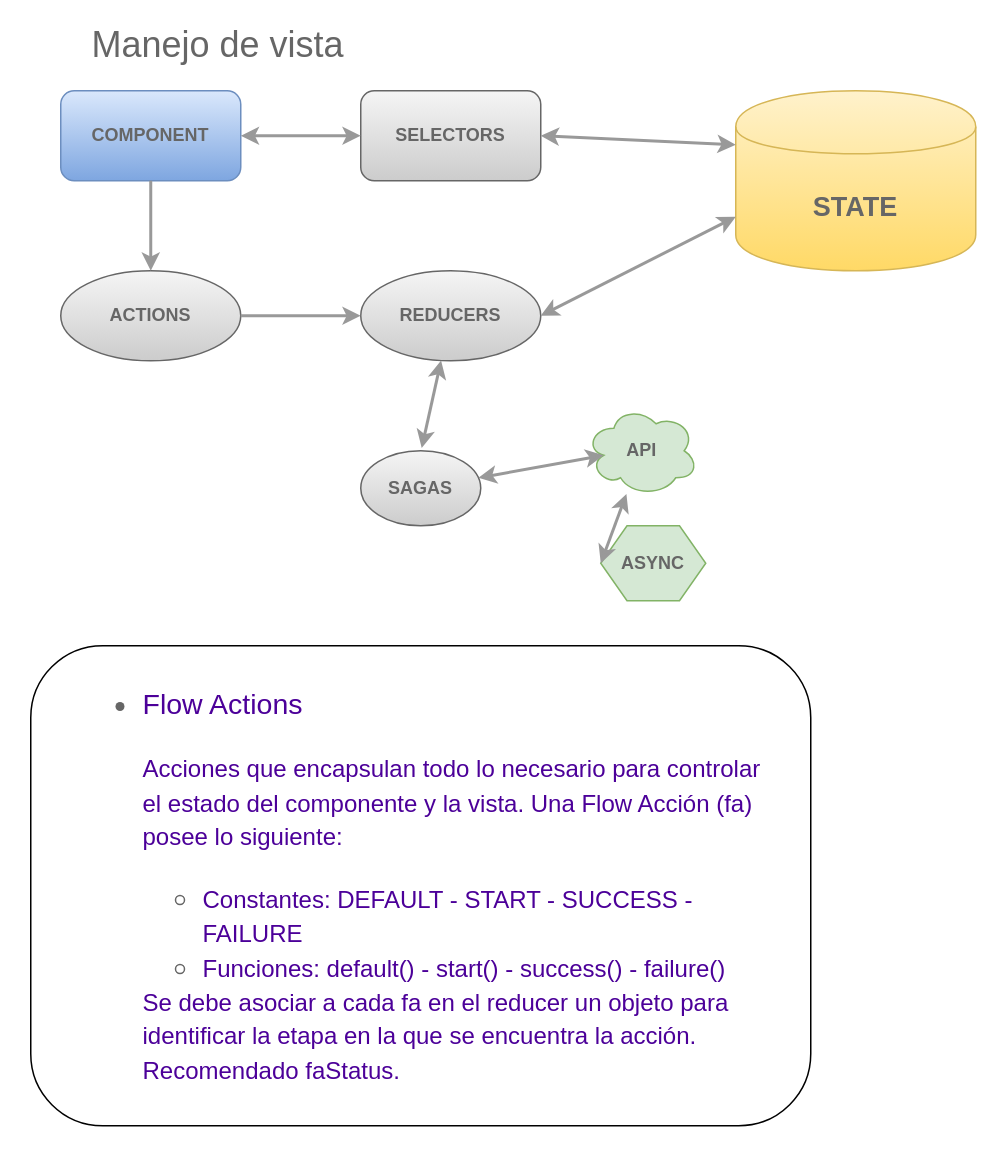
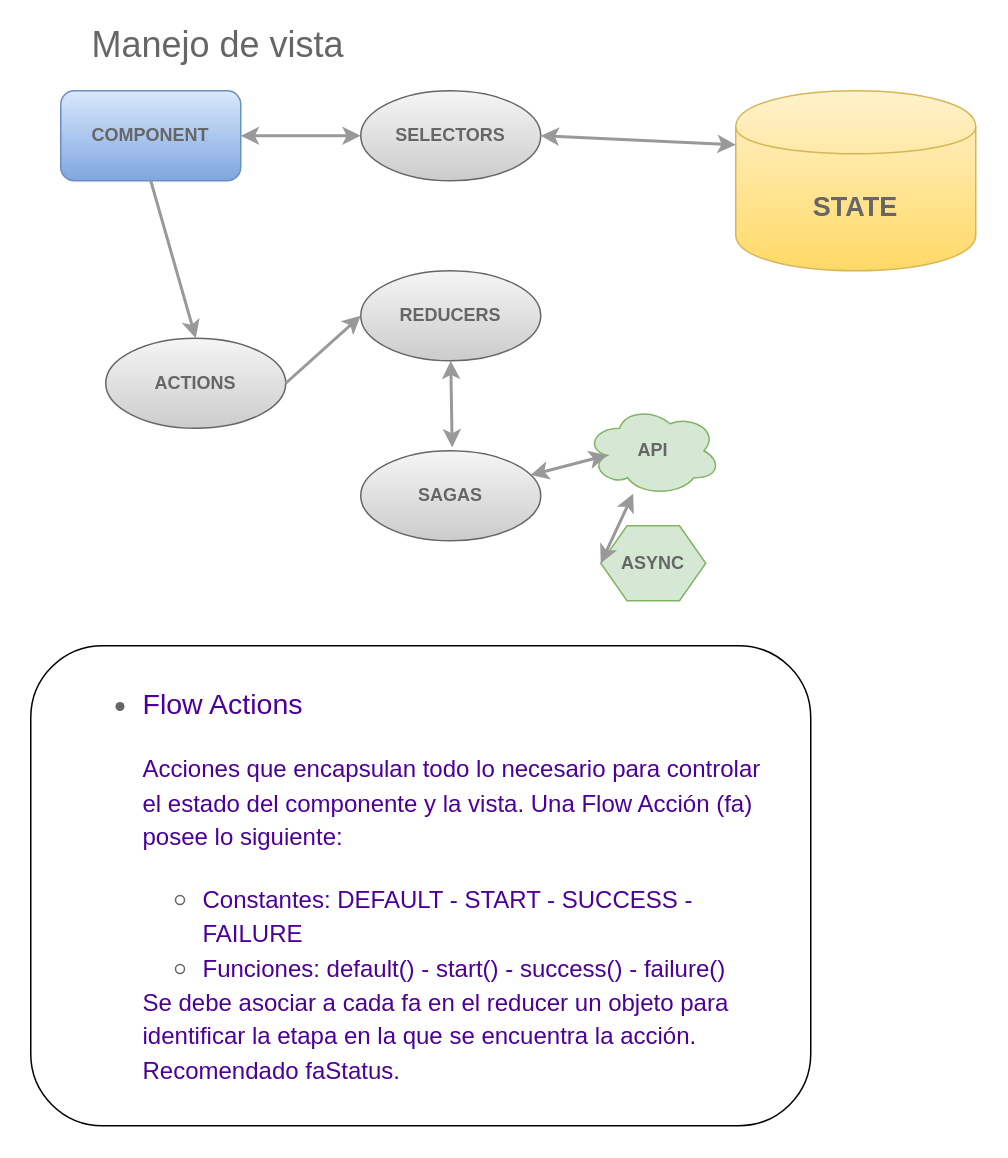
(451, 136) -> (451, 136)
(639, 266) -> none
(151, 316) -> (196, 383)
(642, 451) -> (653, 451)
(421, 488) -> (451, 496)
